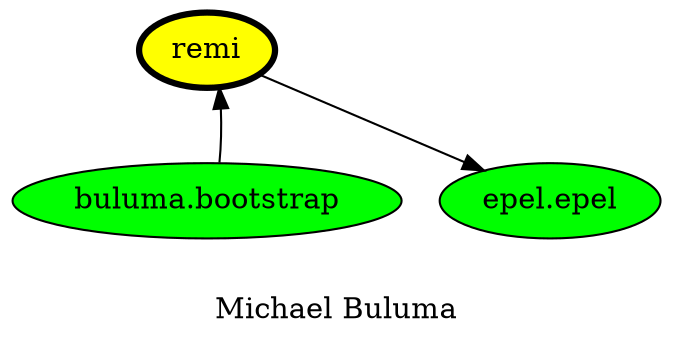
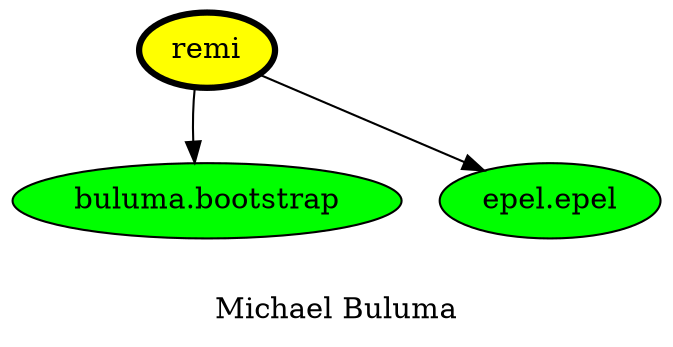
(221, 136) -> (193, 115)
